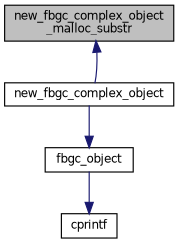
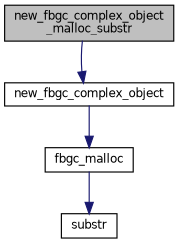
(97, 68) -> (81, 56)
(89, 160) -> (89, 160)
(89, 226) -> (89, 226)
